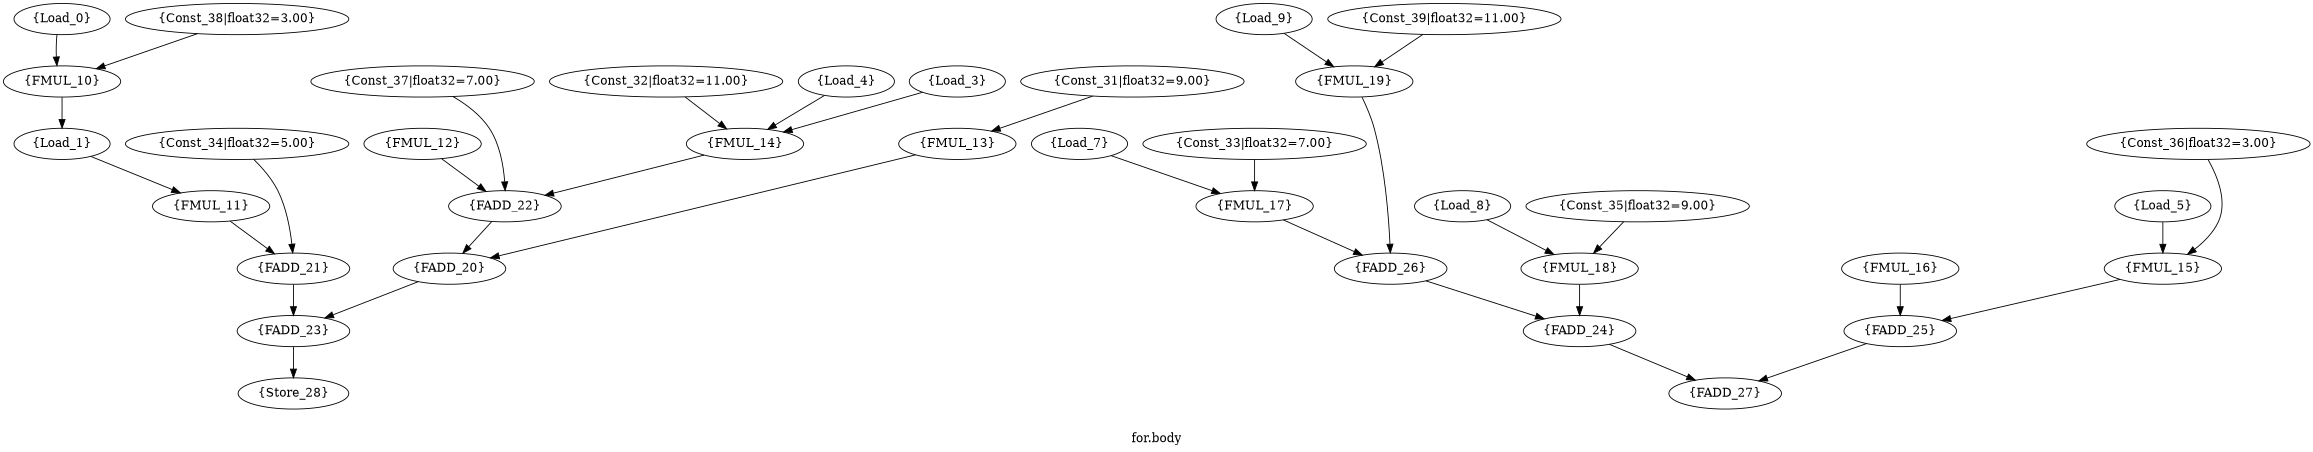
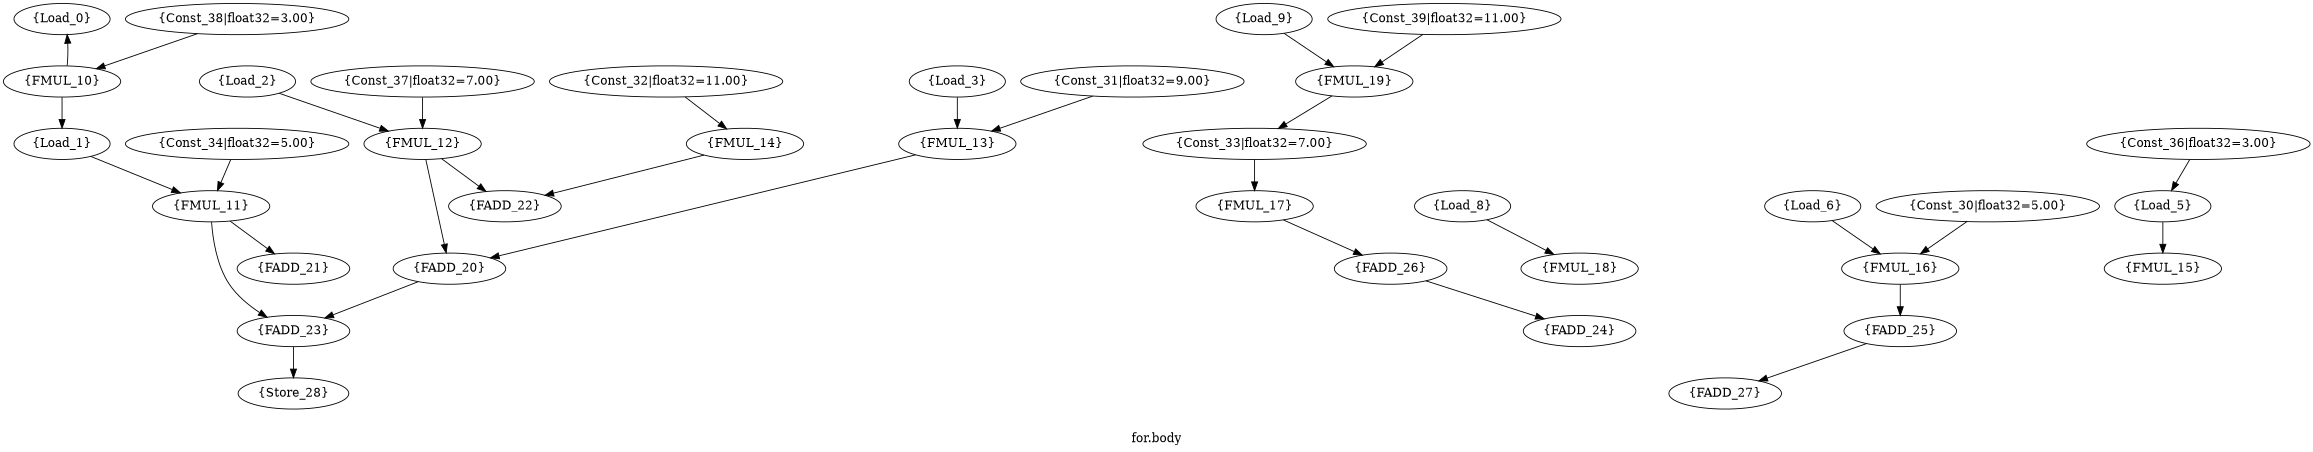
(56, 46) -> (68, 54)
none -> (248, 81)
(846, 81) -> none
(857, 111) -> (957, 108)
(491, 131) -> (423, 108)
(1080, 144) -> none
(1383, 169) -> (1309, 110)
(281, 198) -> (226, 171)
(1638, 206) -> none
none -> (1813, 206)
none -> (1988, 206)
(2222, 208) -> (2183, 171)
(480, 234) -> (435, 202)
(293, 296) -> (224, 274)
(1580, 296) -> none
(2035, 299) -> none
(1648, 361) -> none
